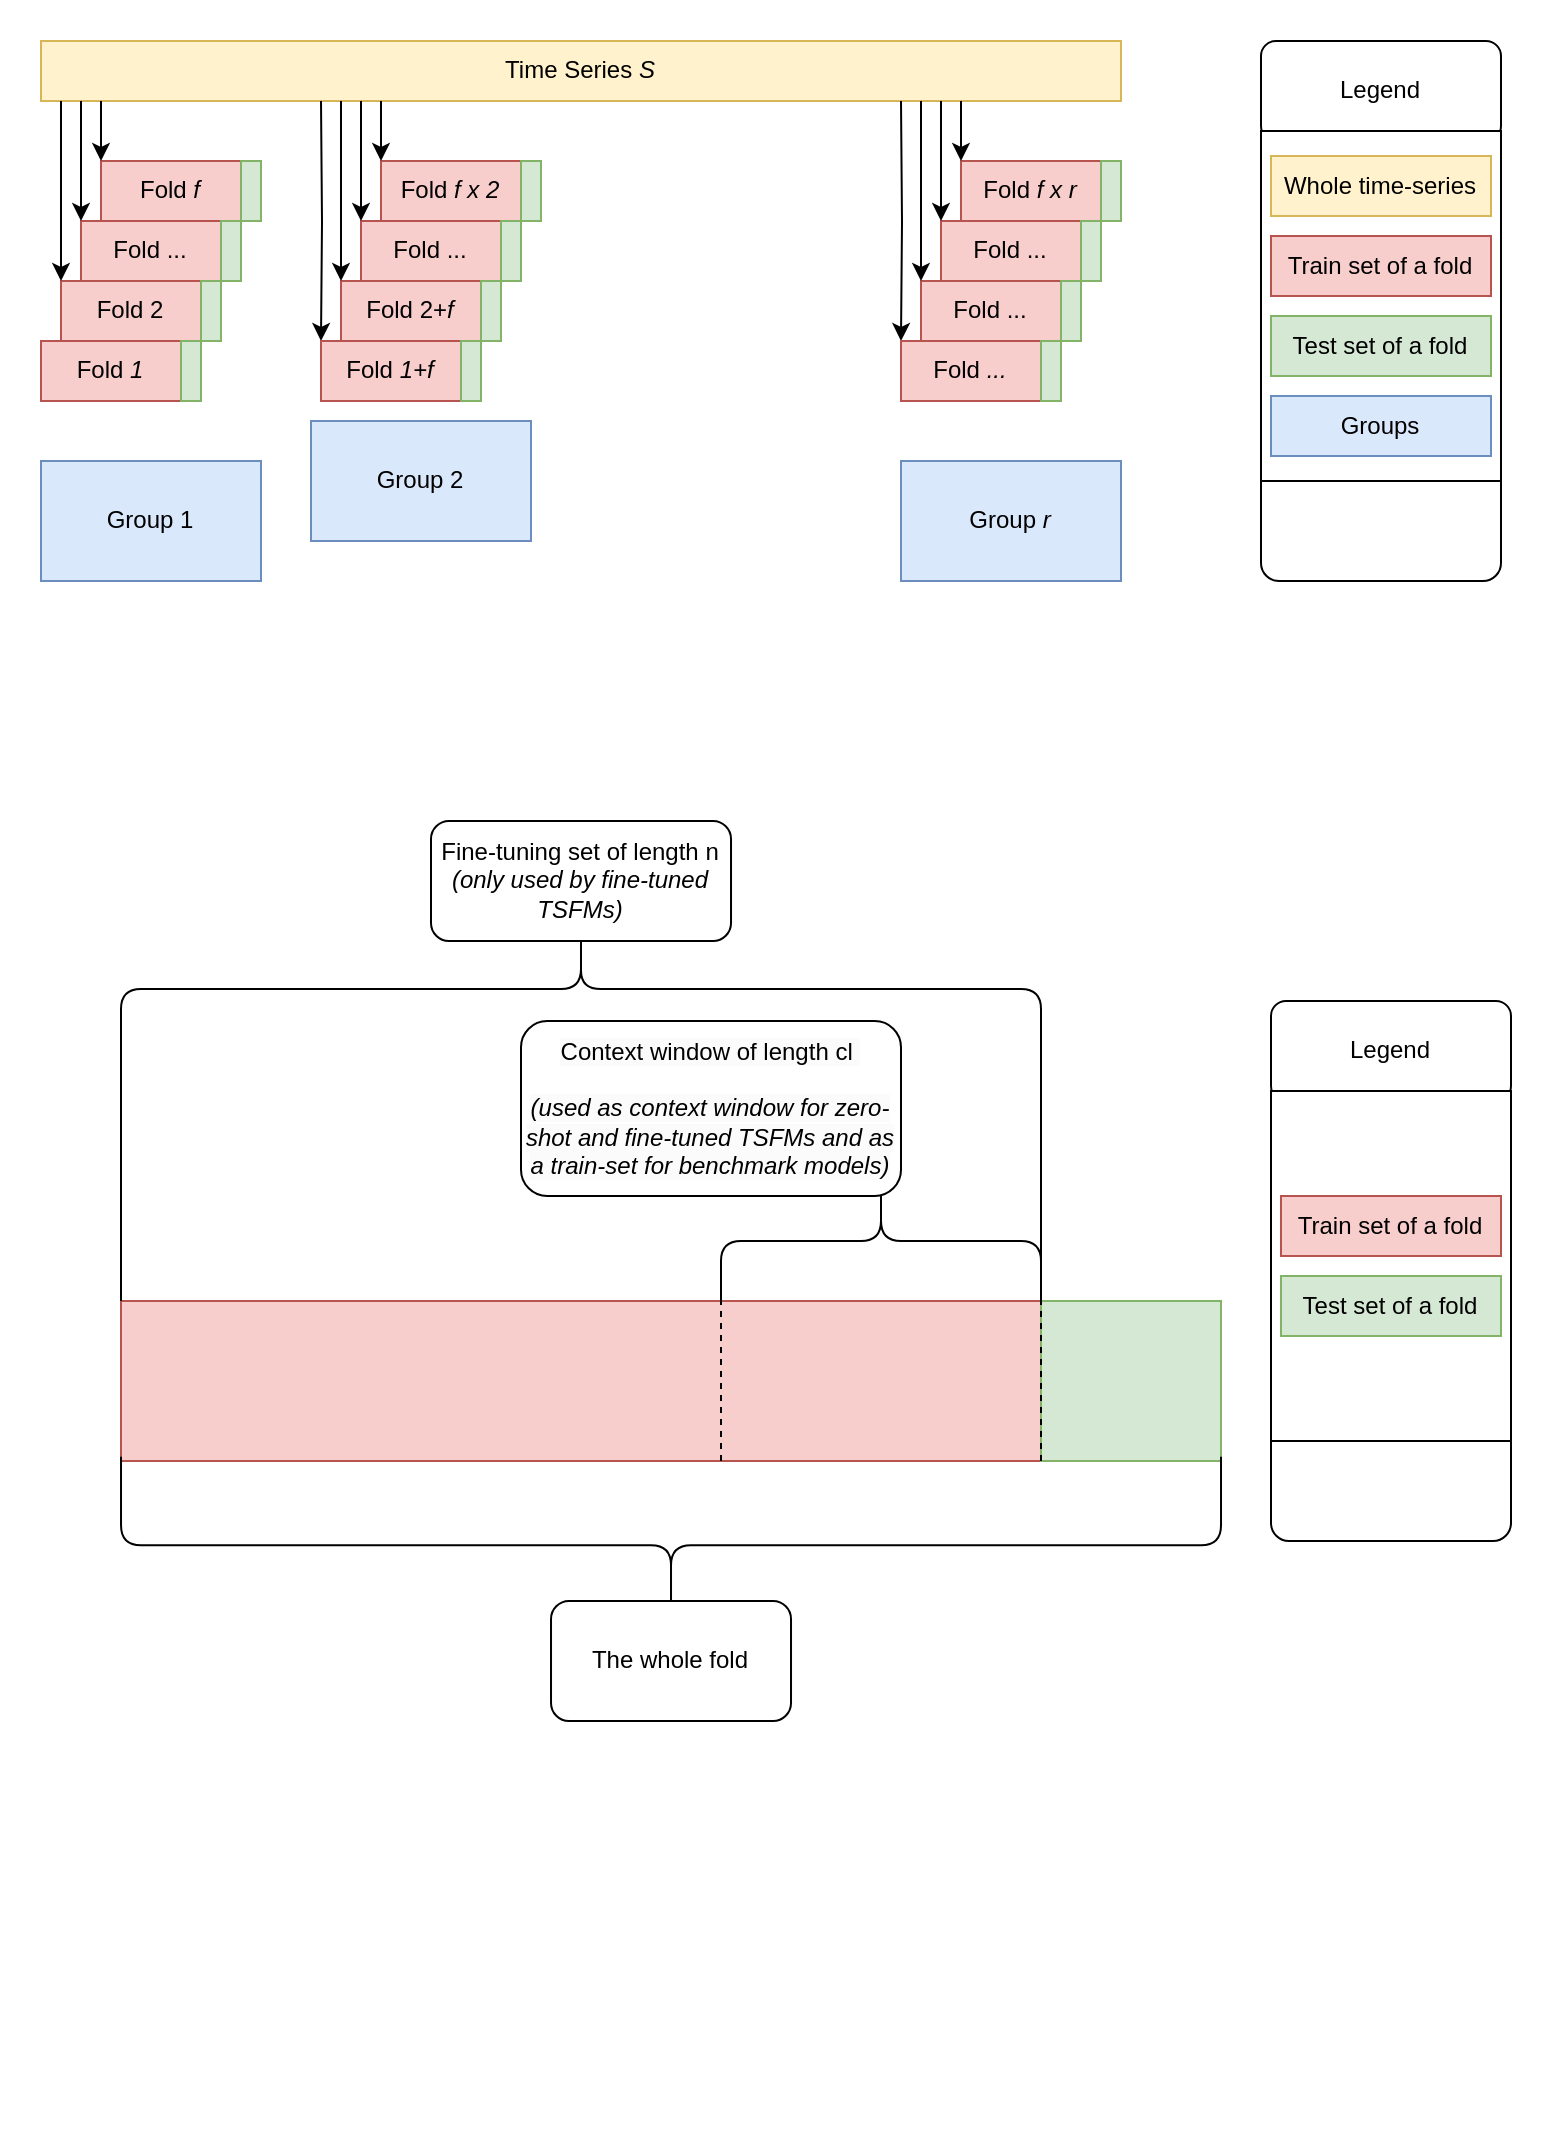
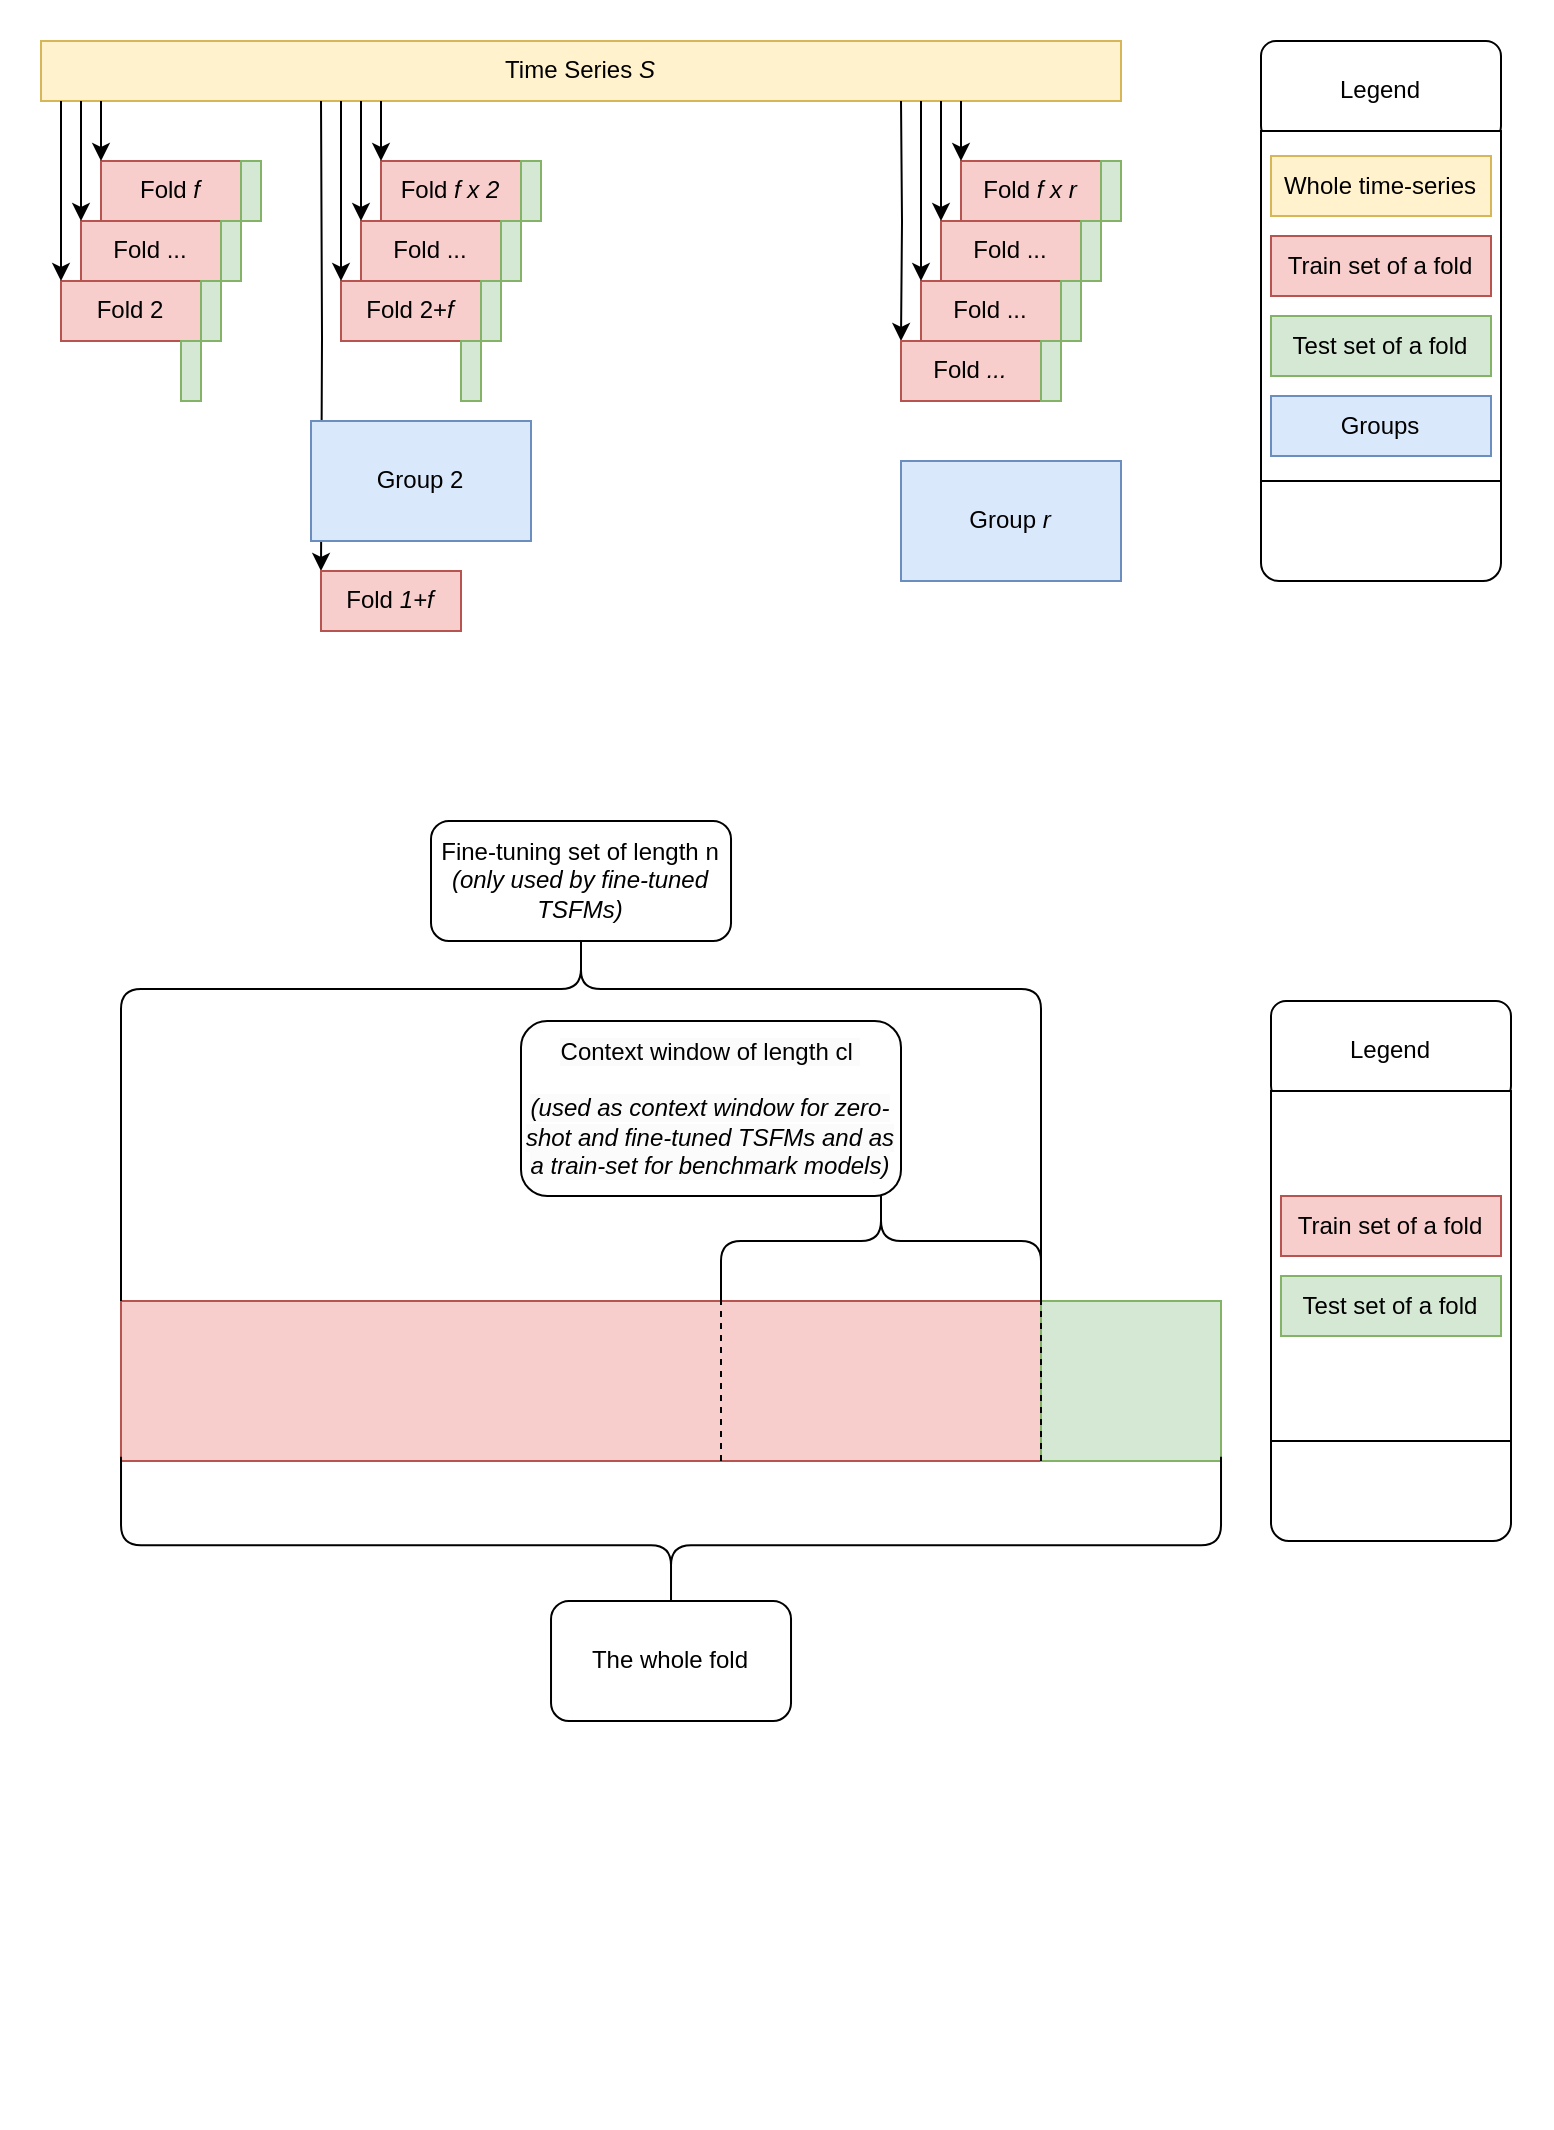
(111, 371) -> none
(391, 371) -> (391, 601)
(151, 521) -> none
